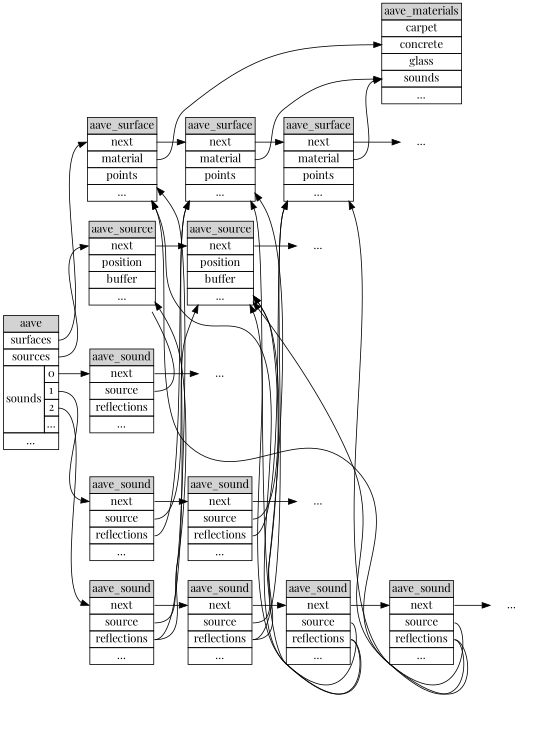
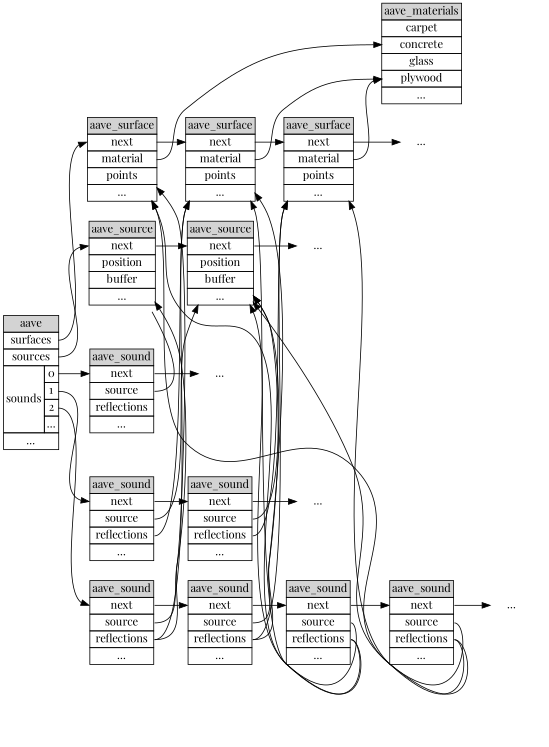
(422, 78) -> (422, 78)
